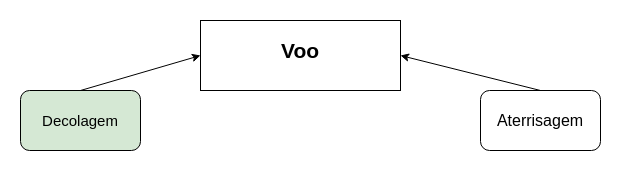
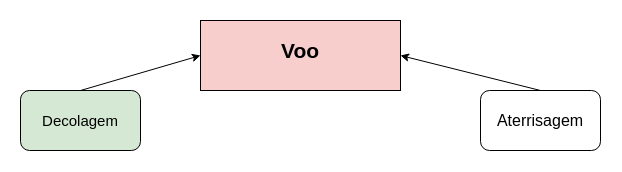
(301, 56) -> (301, 56)
